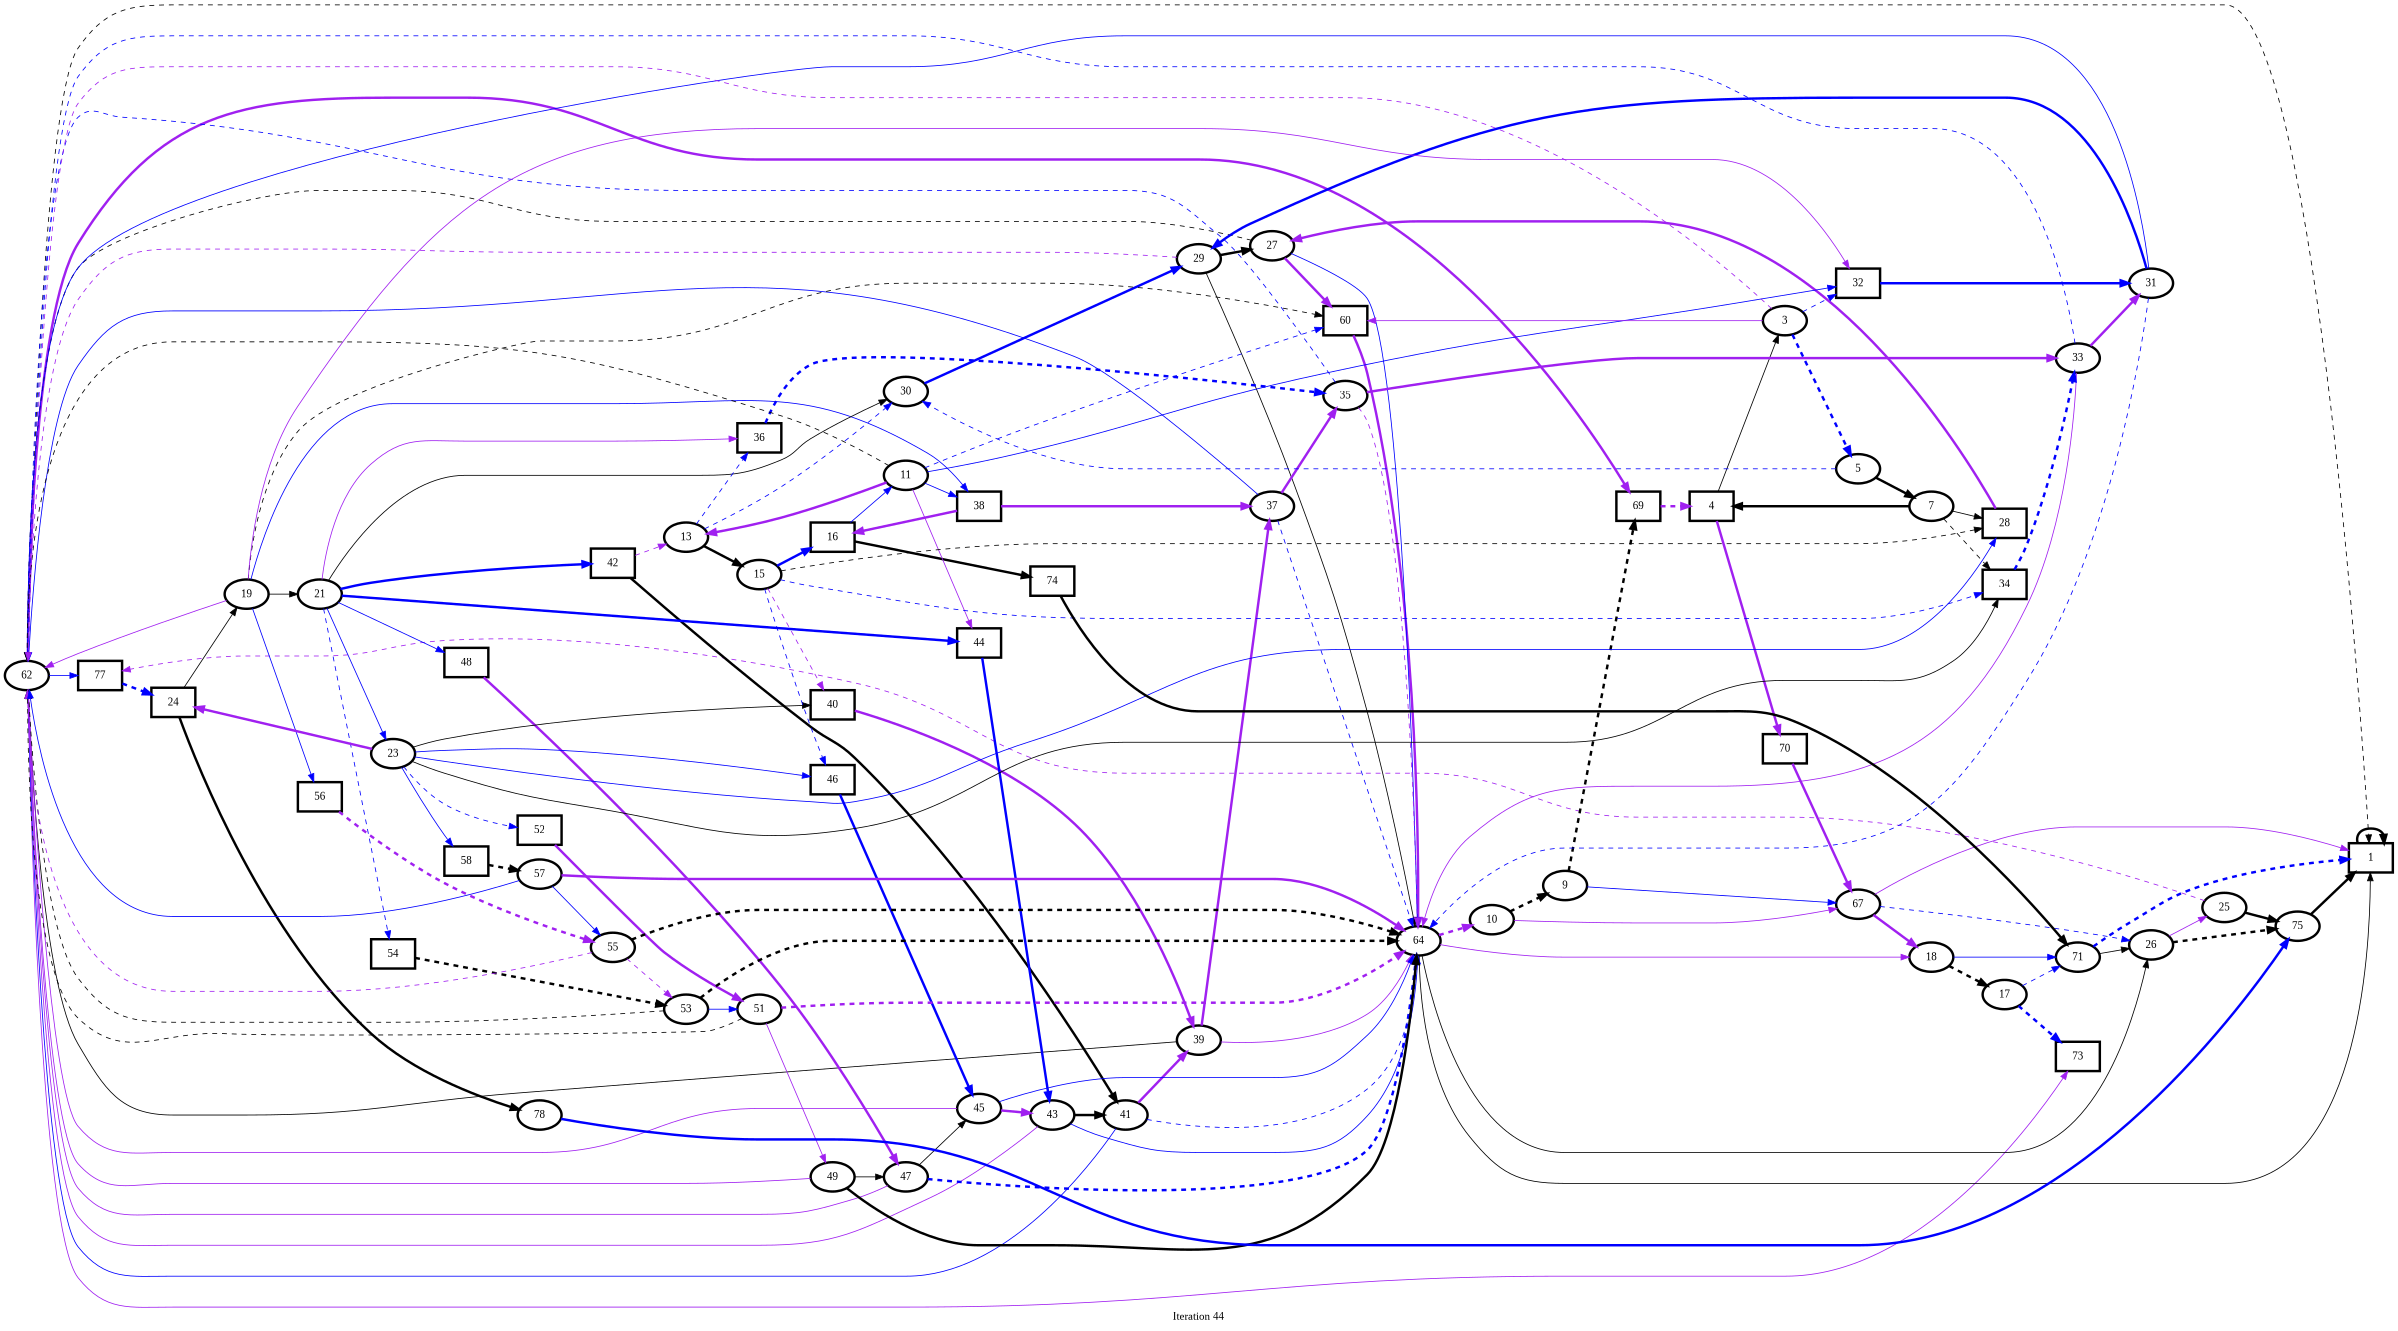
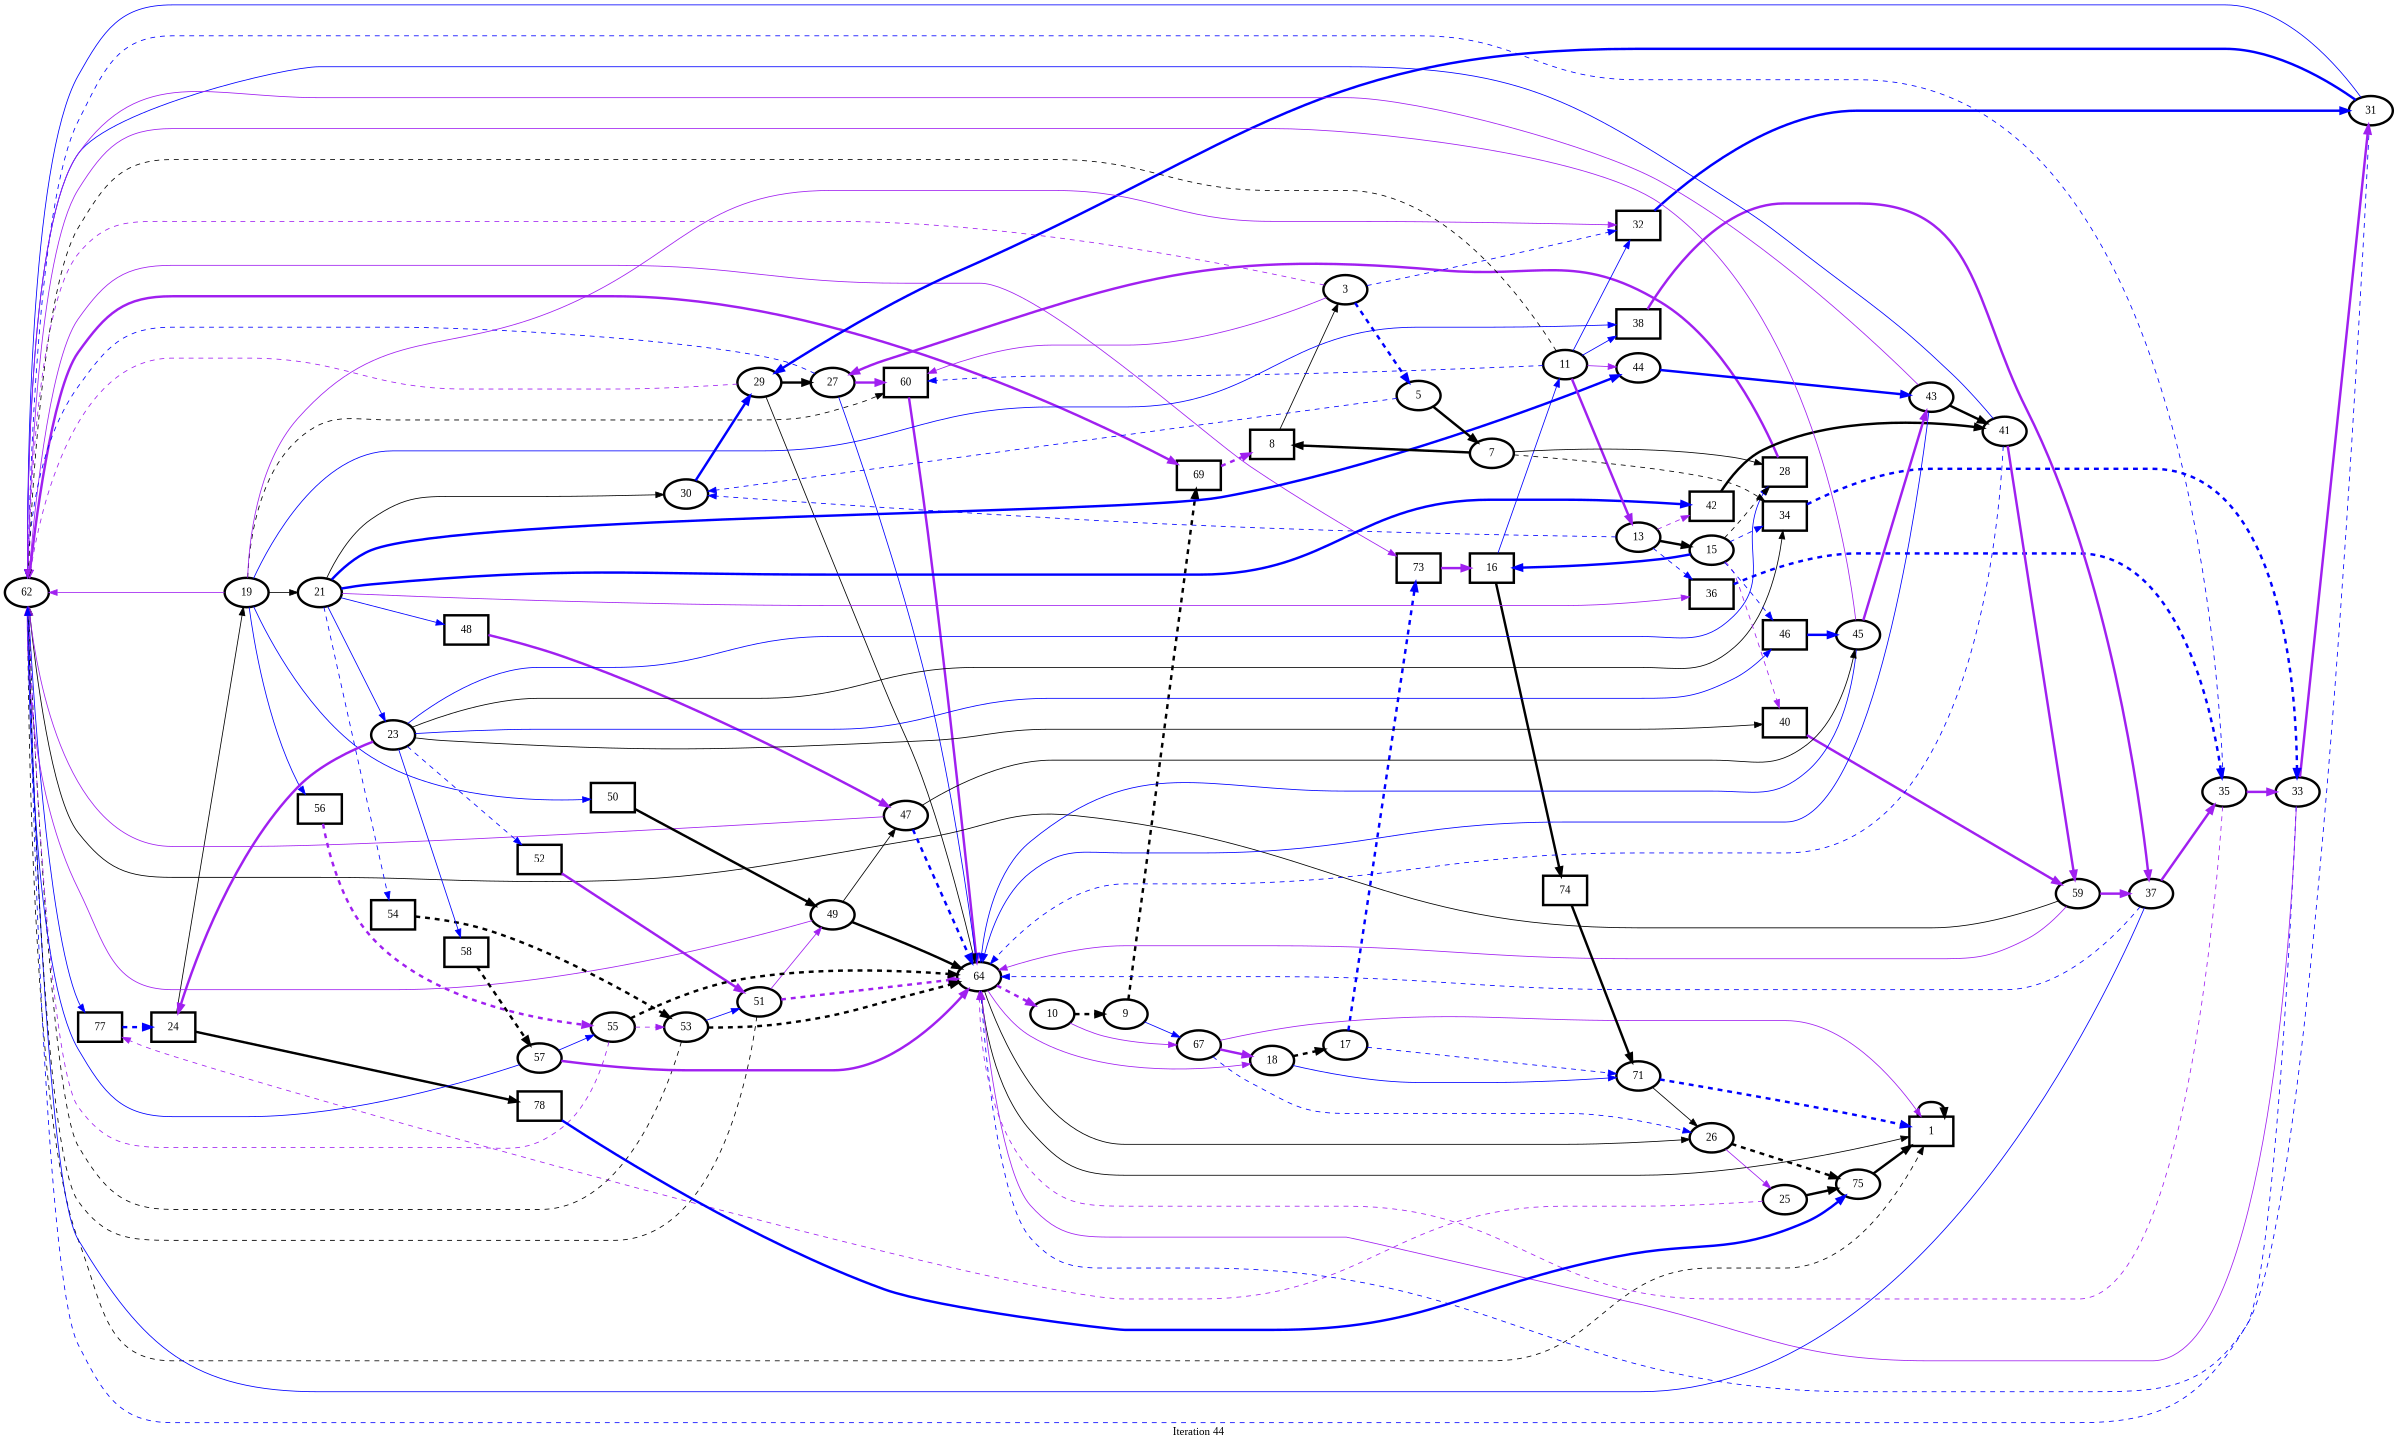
(463, 197) -> (341, 327)
(1712, 506) -> (1272, 444)
(910, 521) -> (1451, 568)
(647, 551) -> (1669, 524)
(979, 643) -> (1638, 368)
(1785, 749) -> none
none -> (613, 798)
(1199, 1040) -> (2078, 894)
(540, 1115) -> (540, 1106)
